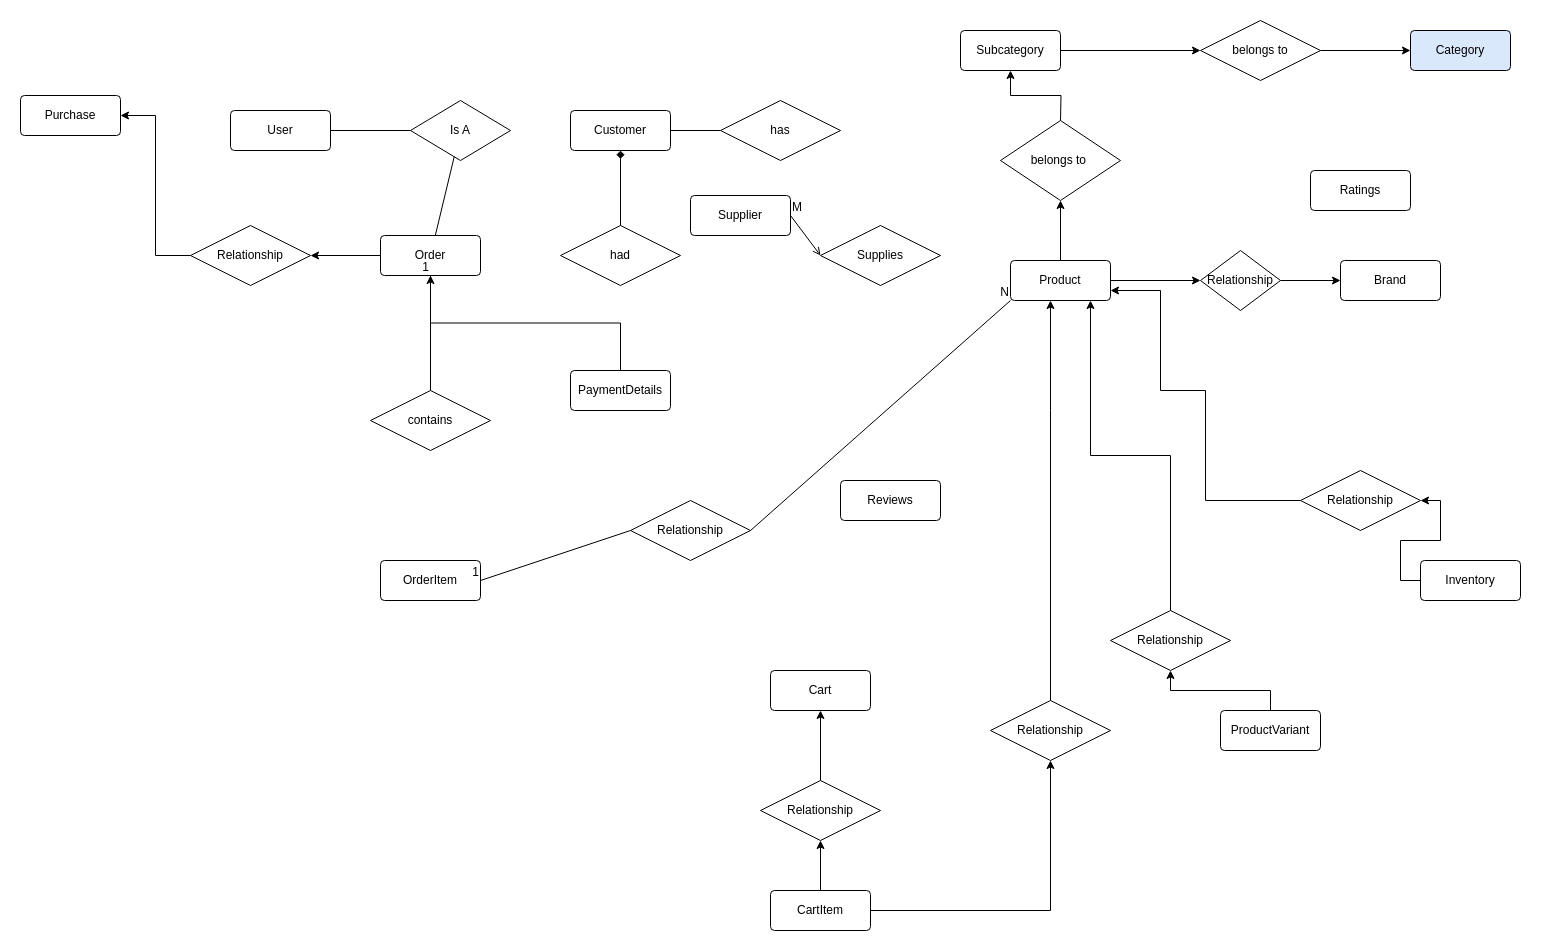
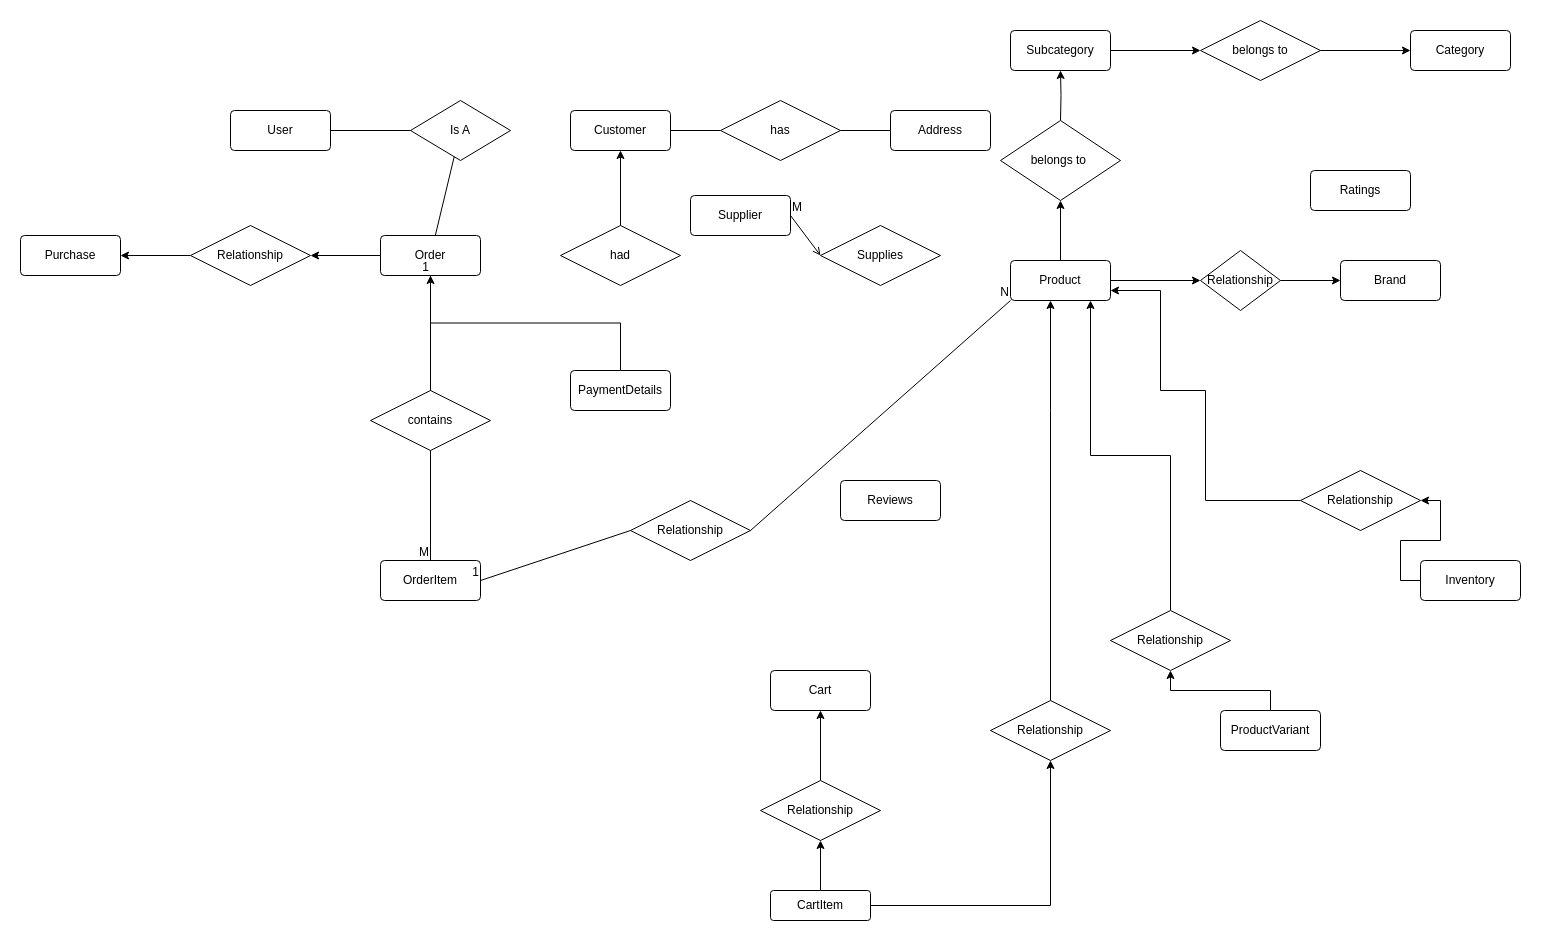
(1011, 51) -> (1061, 51)
(1461, 51) -> (1461, 51)
(71, 116) -> (71, 256)
none -> (866, 131)
none -> (941, 131)
(621, 159) -> (621, 158)
none -> (431, 506)
(821, 911) -> (821, 906)
